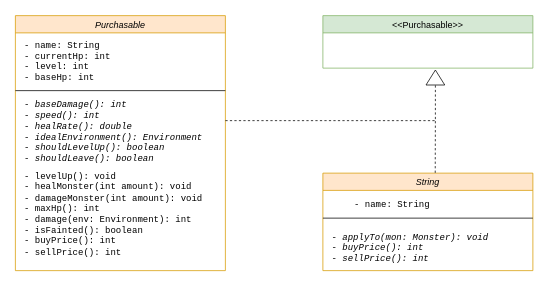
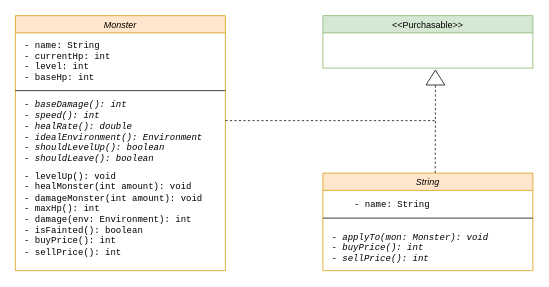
(120, 24) -> (120, 24)
